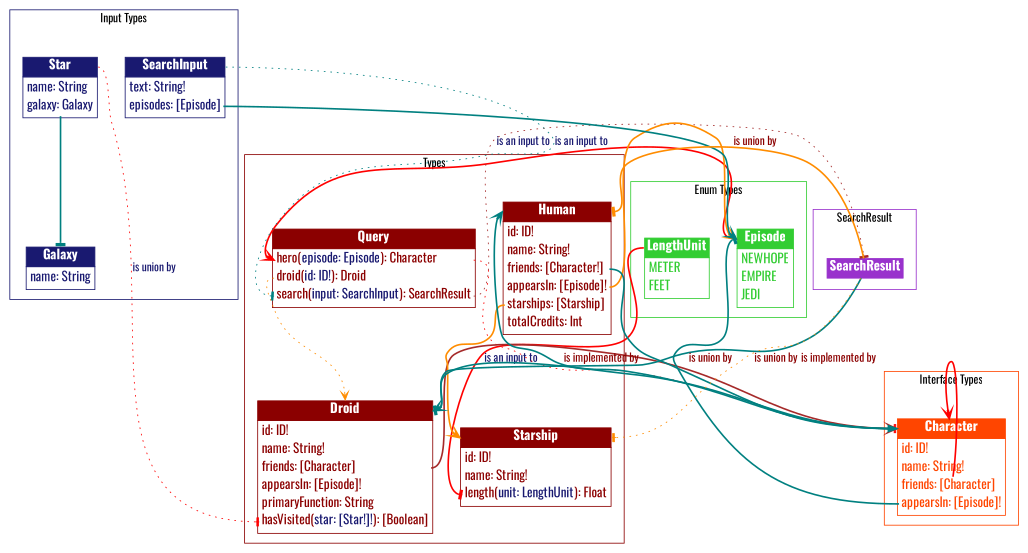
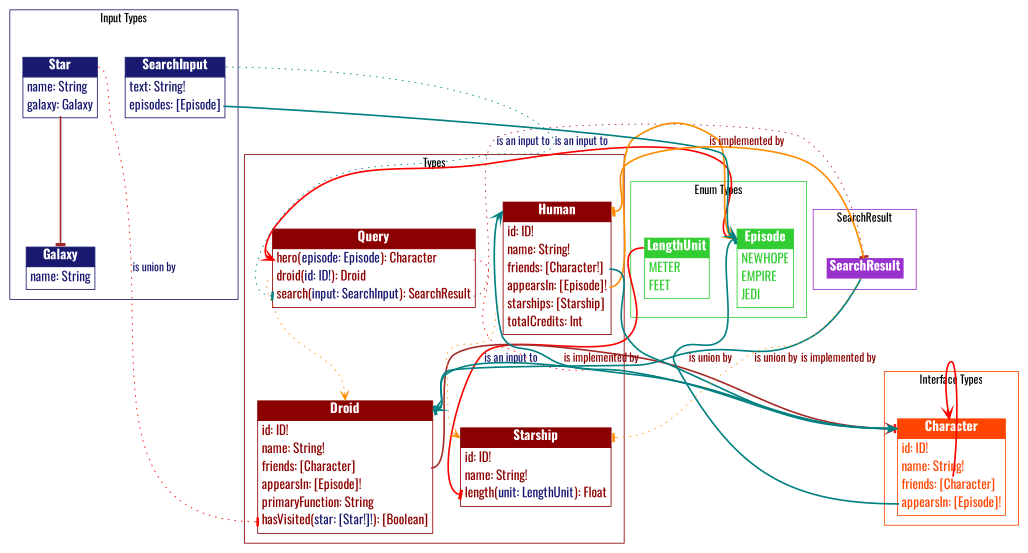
(755, 142) -> (747, 142)
(61, 179) -> (61, 179)
(449, 351) -> (449, 351)
